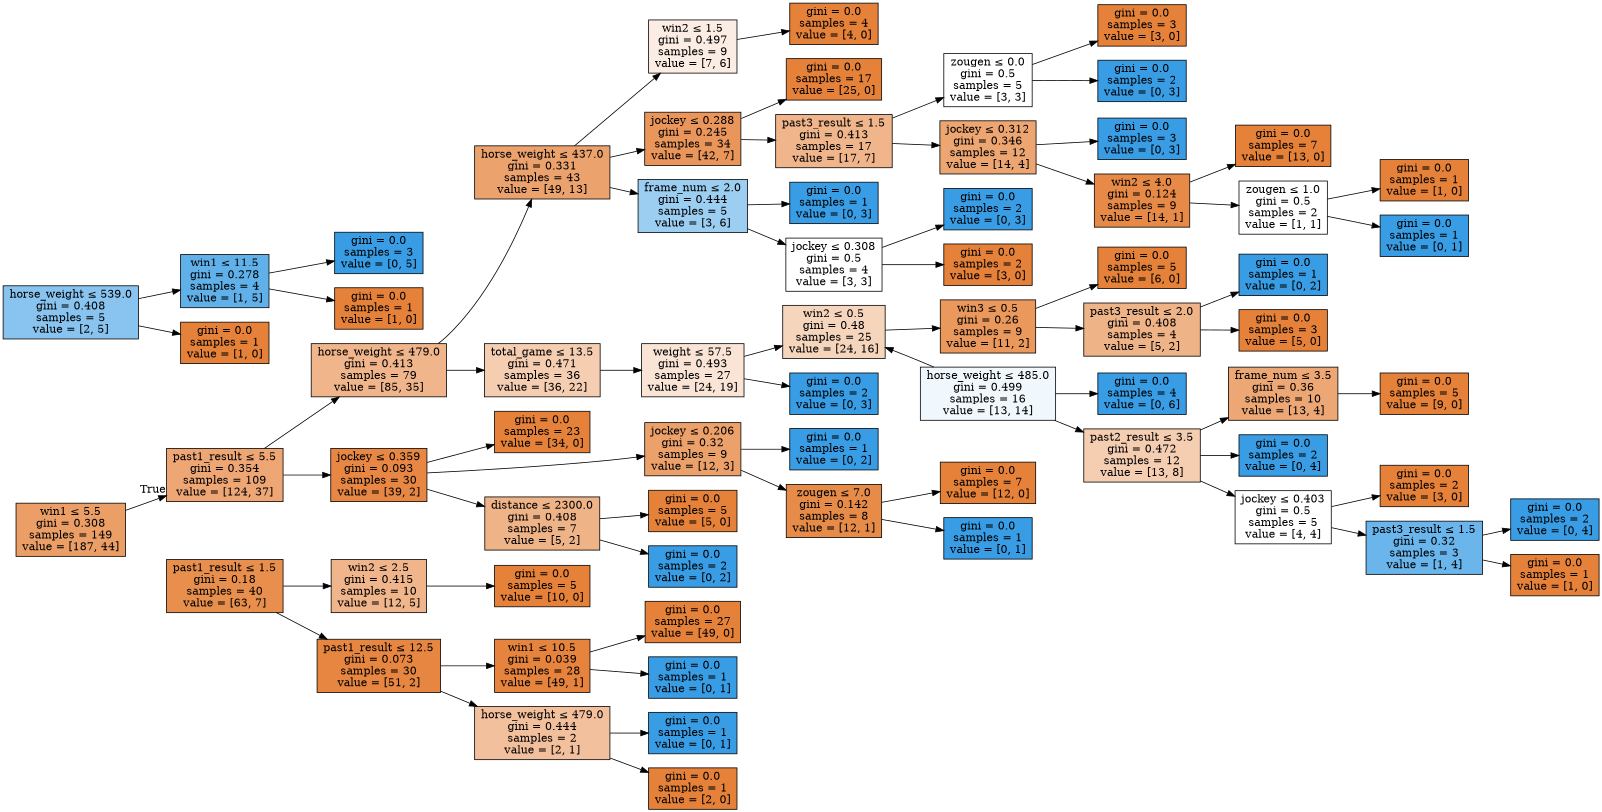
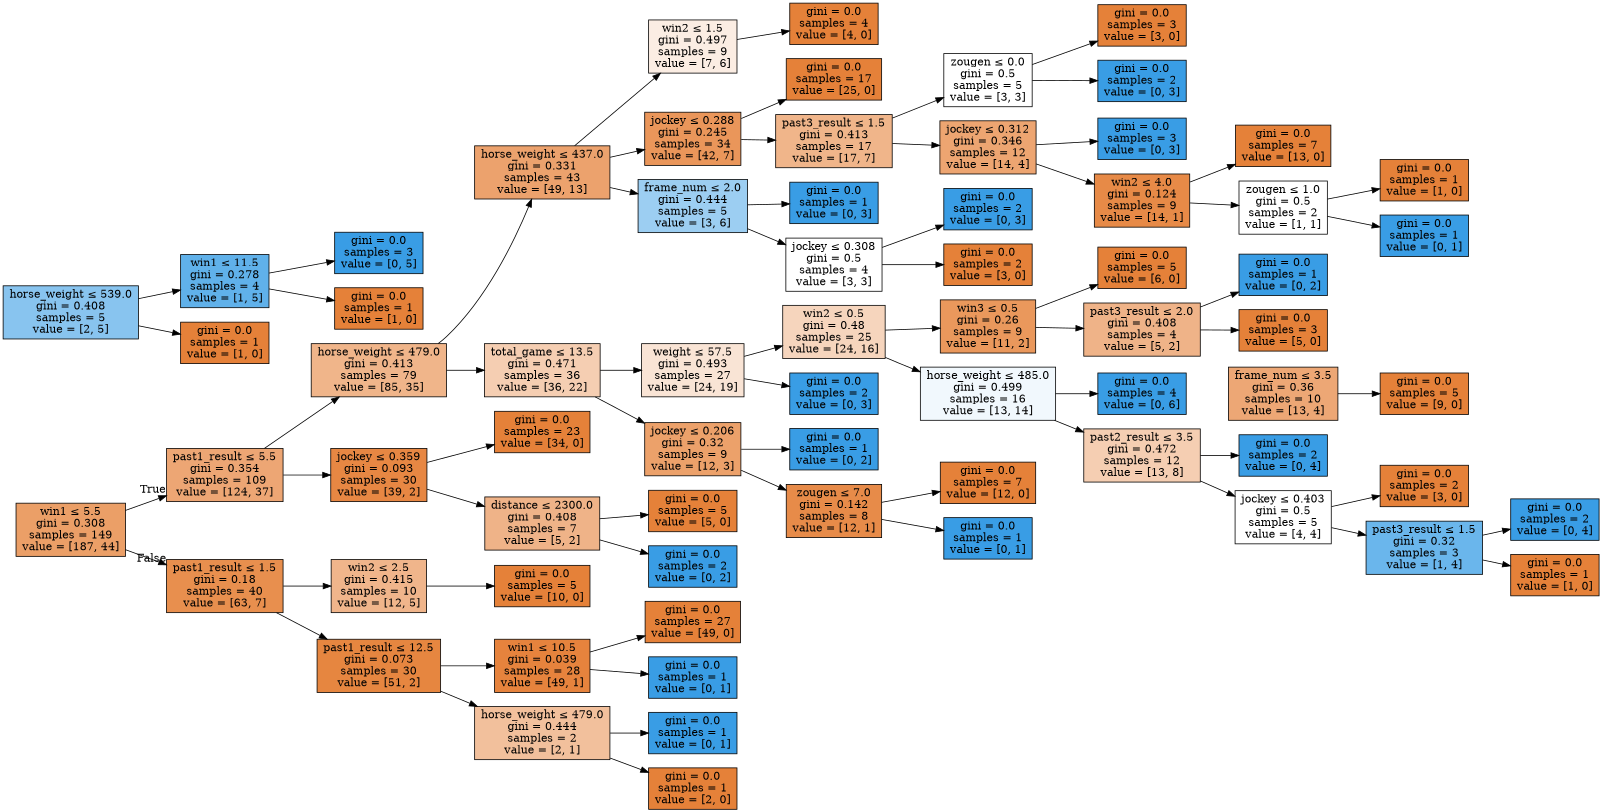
(913, 359) -> (899, 363)
(1211, 425) -> none
(532, 467) -> (616, 408)
none -> (142, 556)
